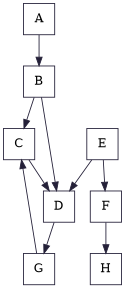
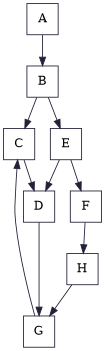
(48, 140) -> (53, 109)
none -> (63, 297)
